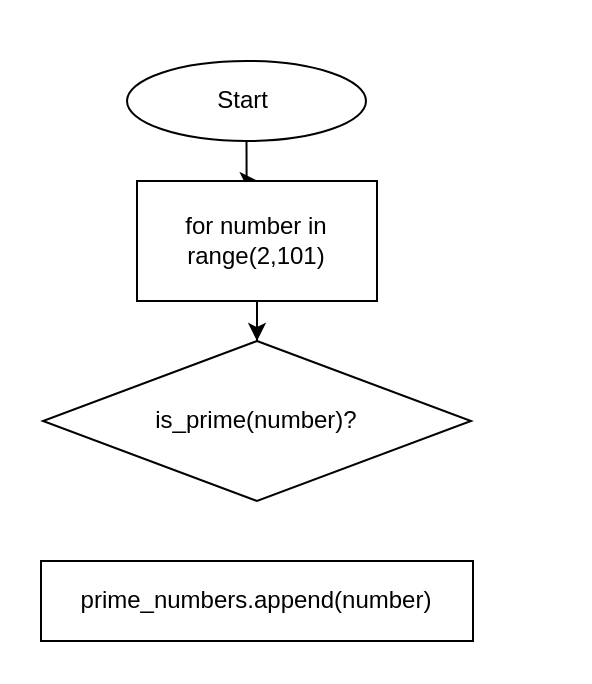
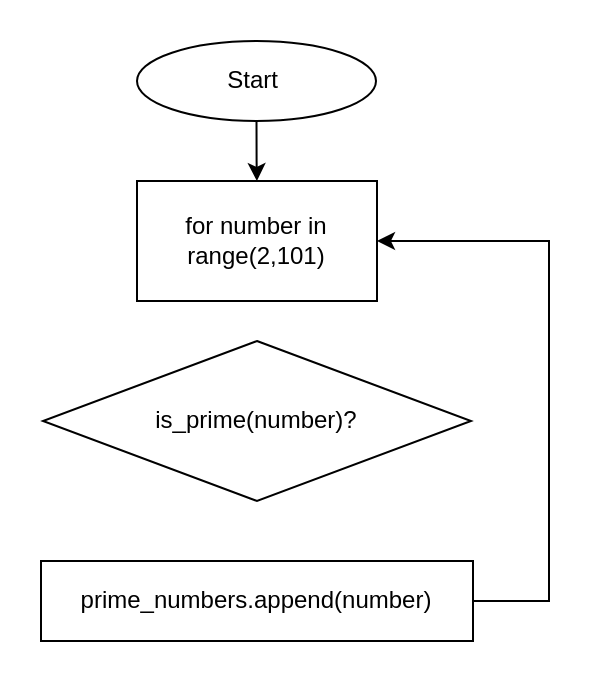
(247, 101) -> (257, 81)
(257, 328) -> none
none -> (549, 380)
